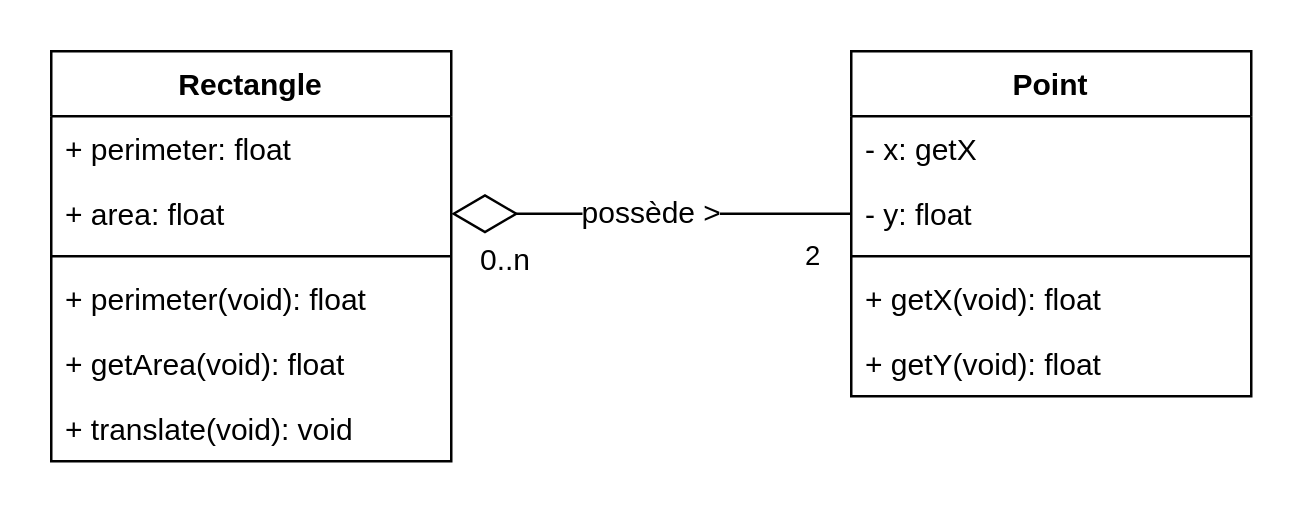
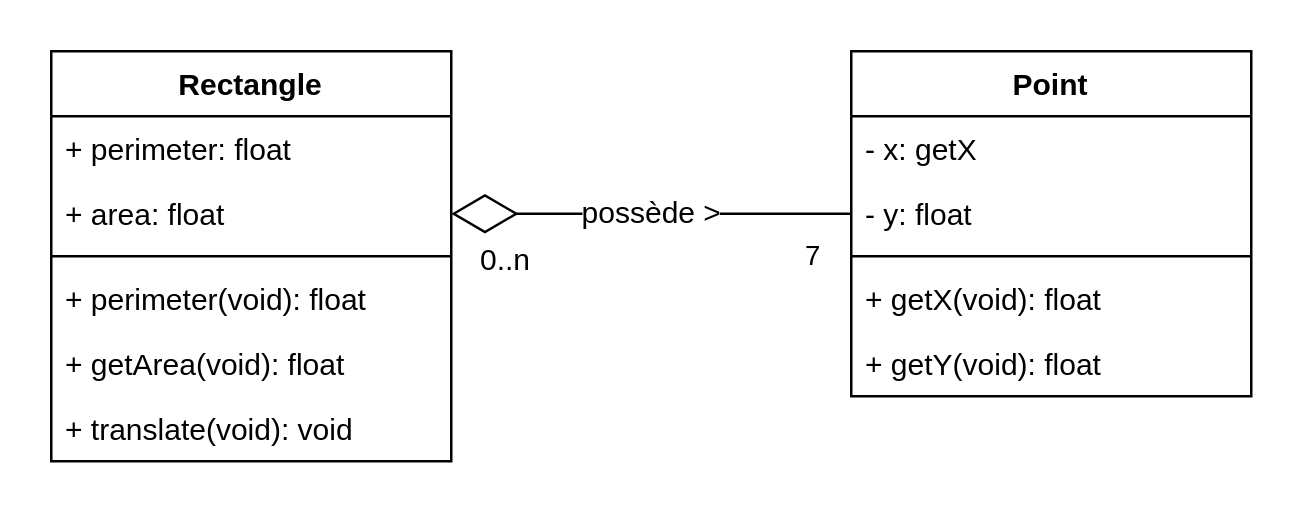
(814, 258) -> (814, 258)
